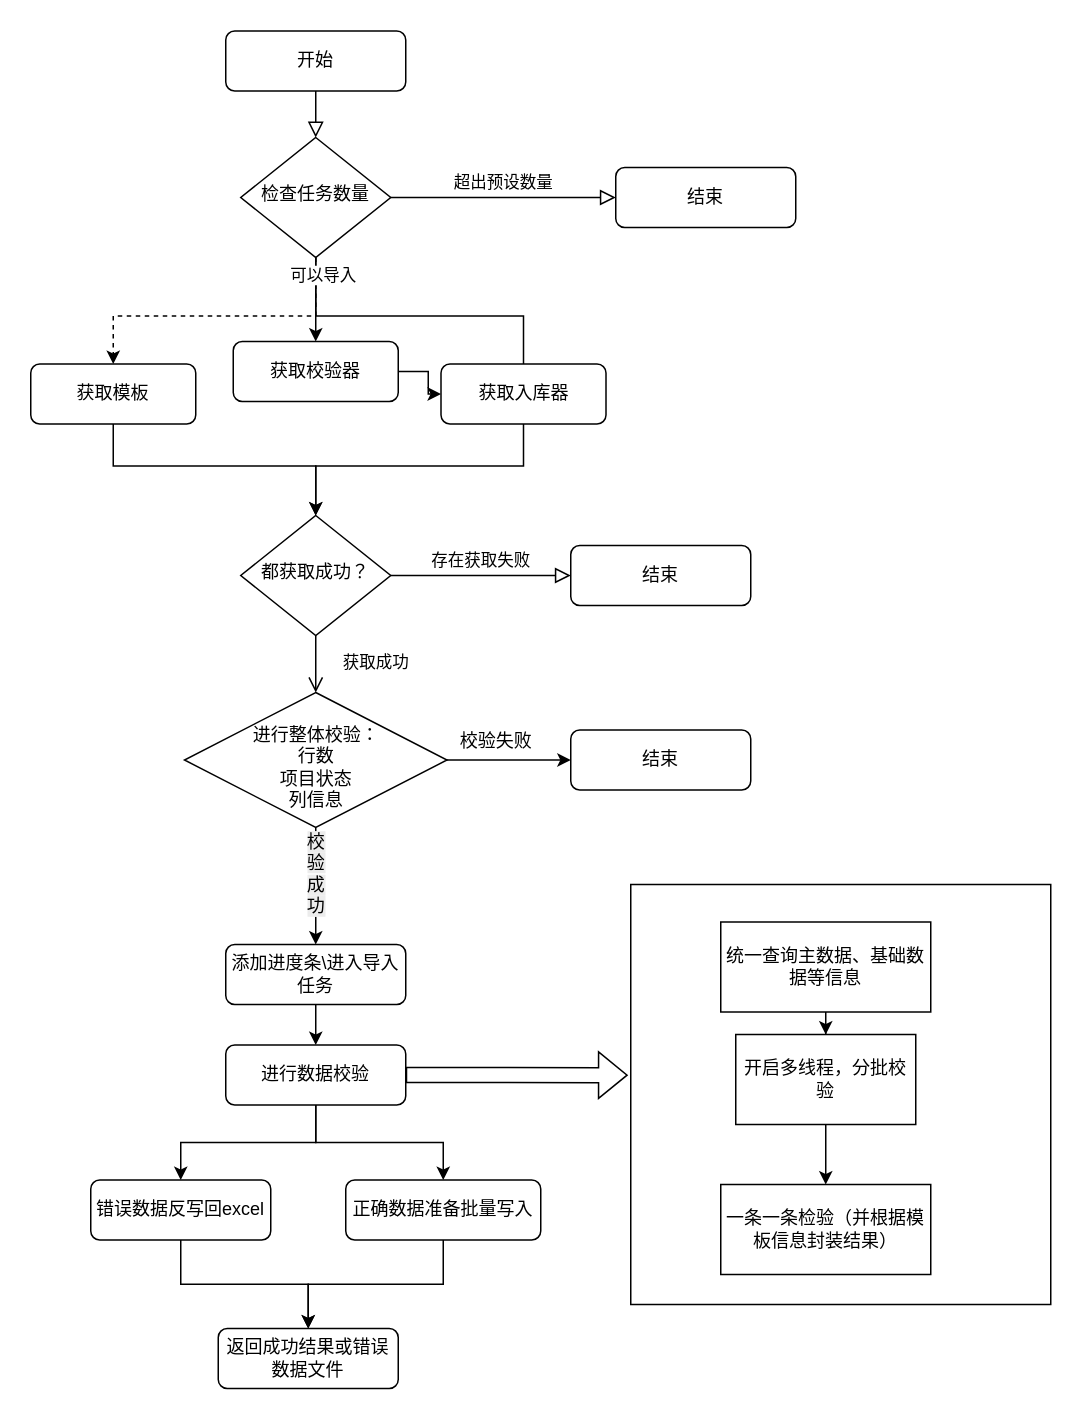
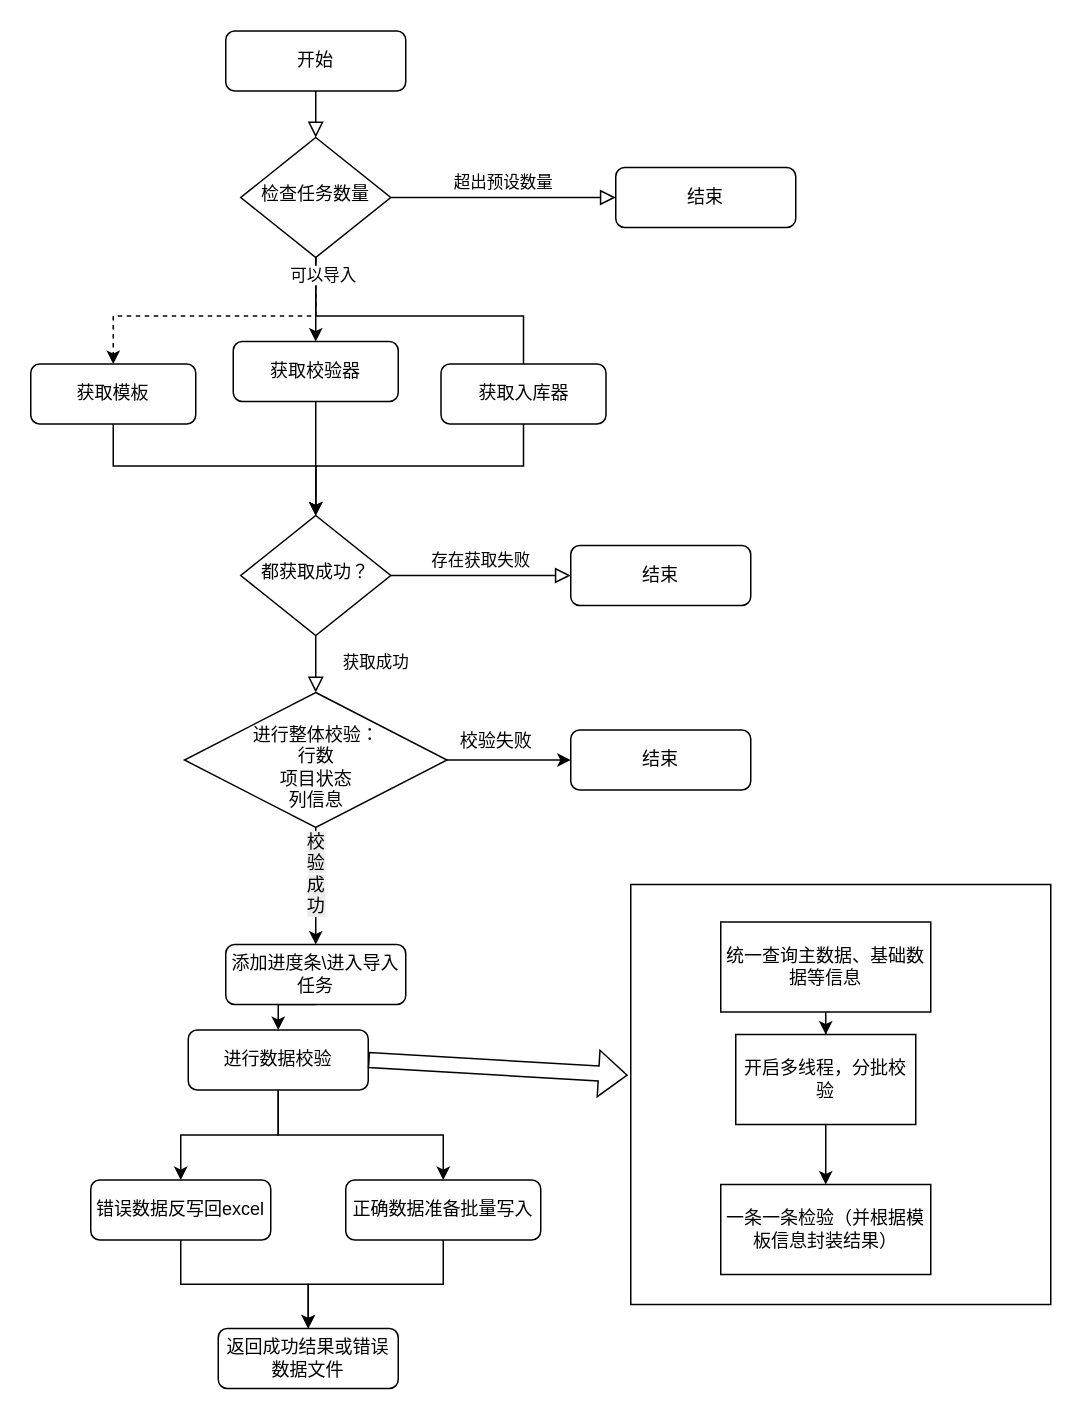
(425, 371) -> (316, 431)
(316, 681) -> (316, 675)
(316, 1075) -> (278, 1060)
